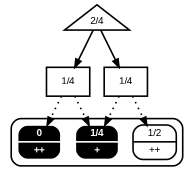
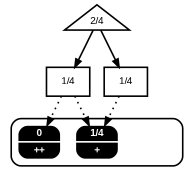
(155, 142) -> none
